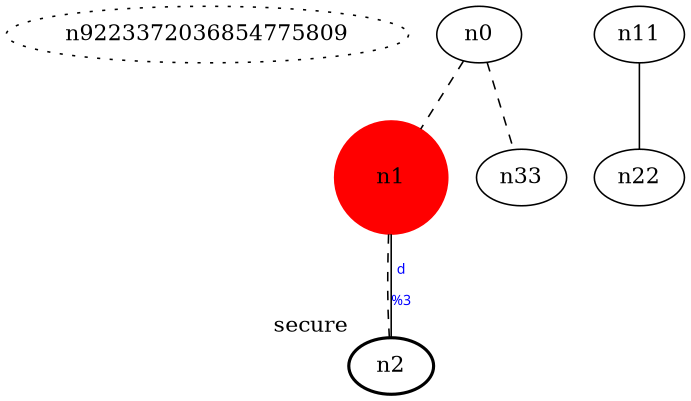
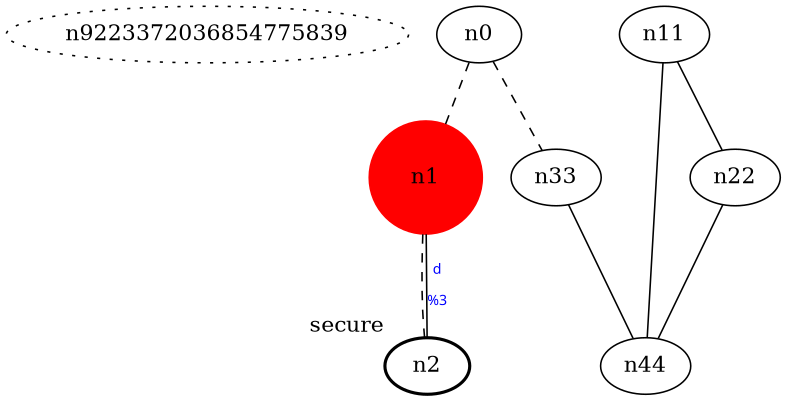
(207, 35) -> (207, 35)
none -> (646, 366)
